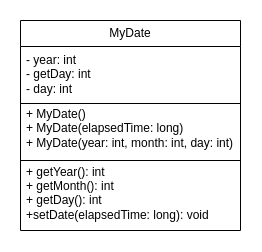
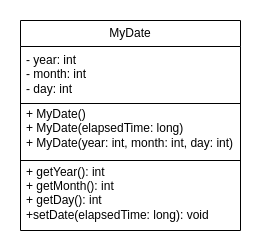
(64, 75) -> (61, 75)
